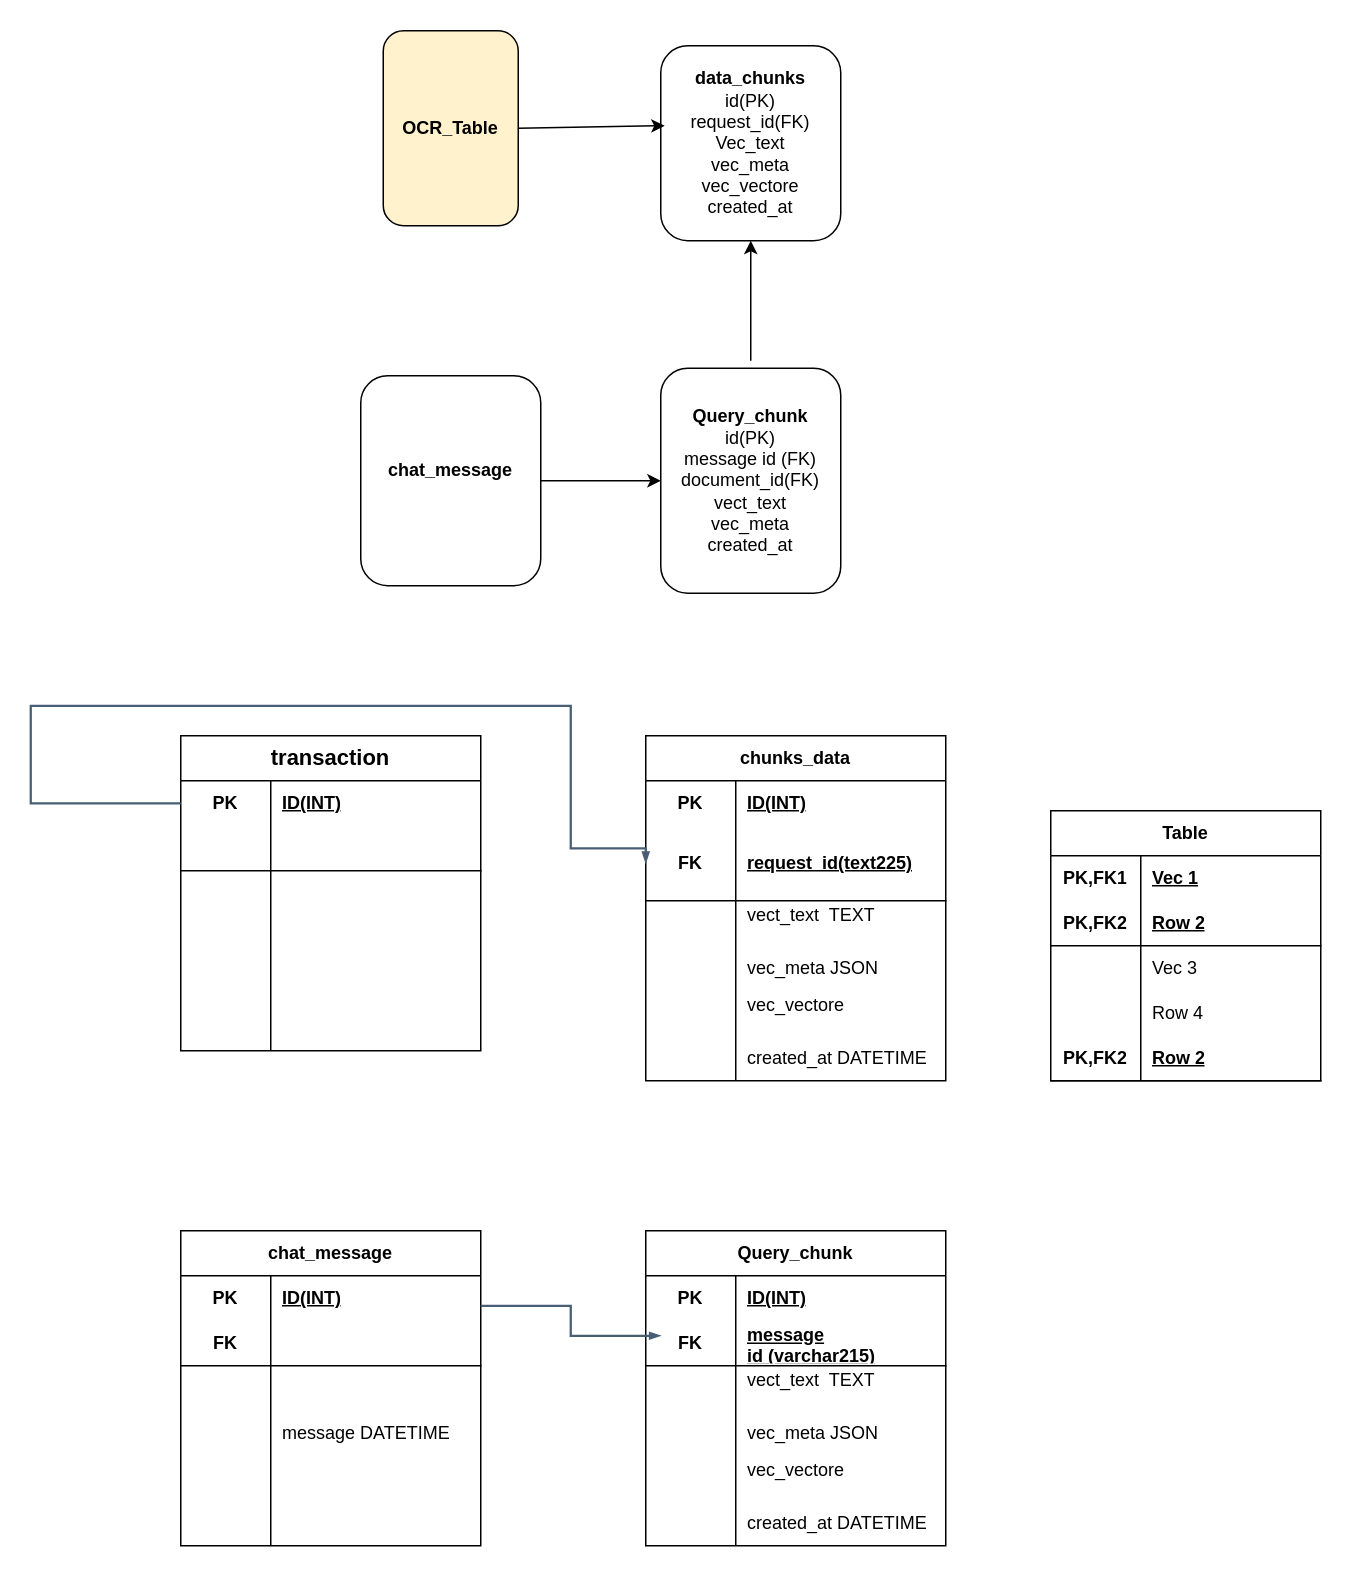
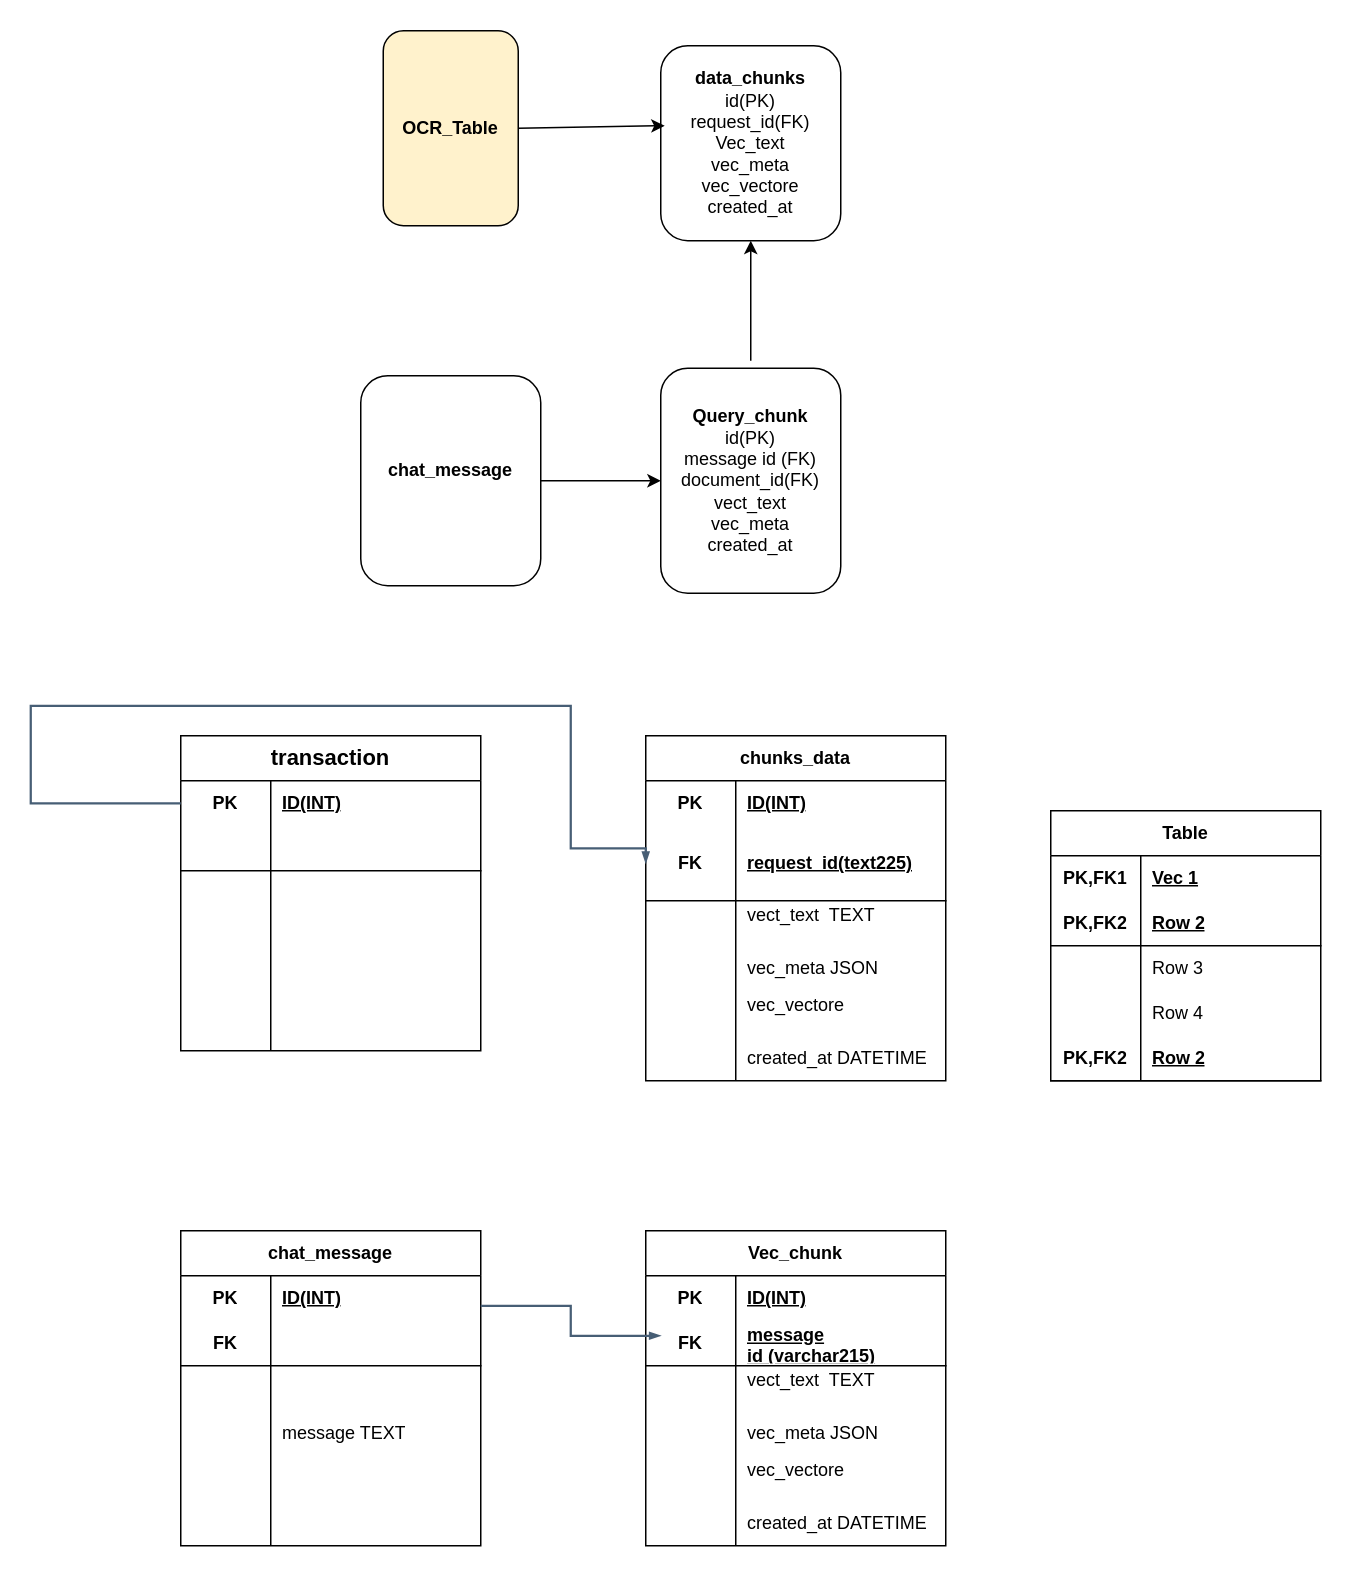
(1176, 968) -> (1176, 968)
(796, 1253) -> (796, 1253)
(361, 1433) -> (341, 1433)
